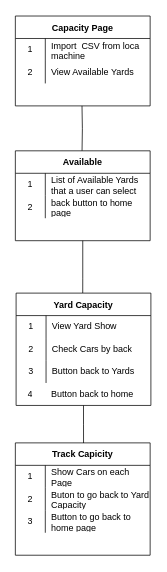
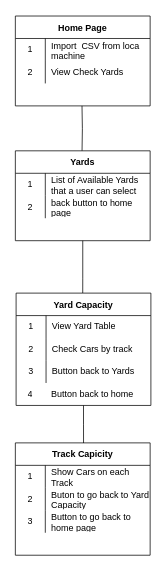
(83, 27) -> (83, 27)
(95, 72) -> (88, 72)
(83, 162) -> (83, 162)
(84, 327) -> (85, 327)
(94, 349) -> (96, 349)
(101, 477) -> (101, 477)
